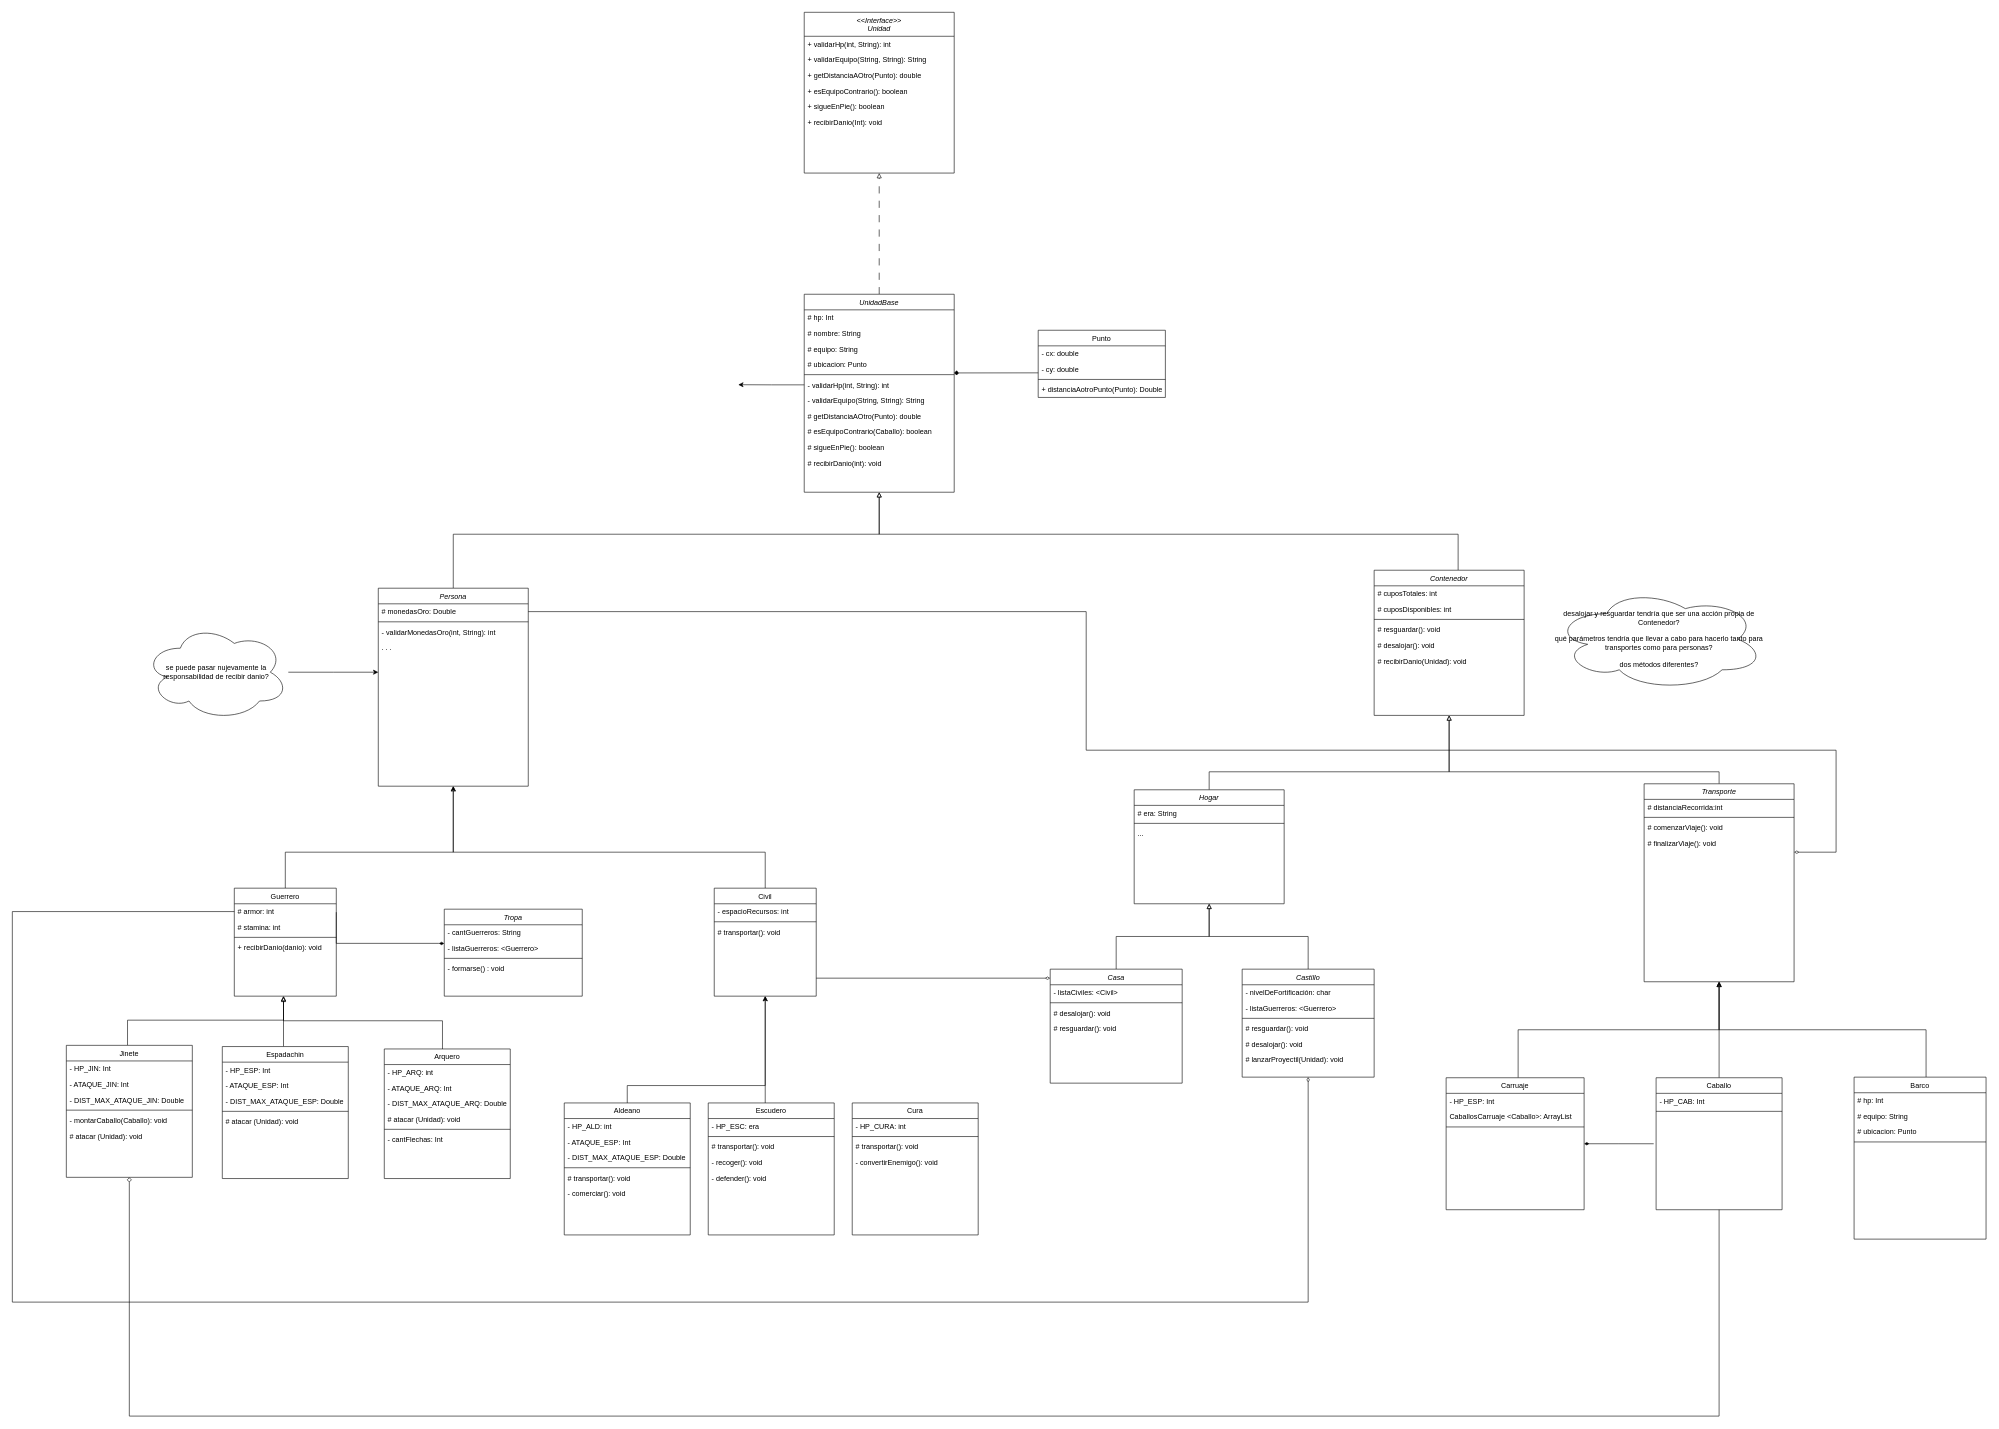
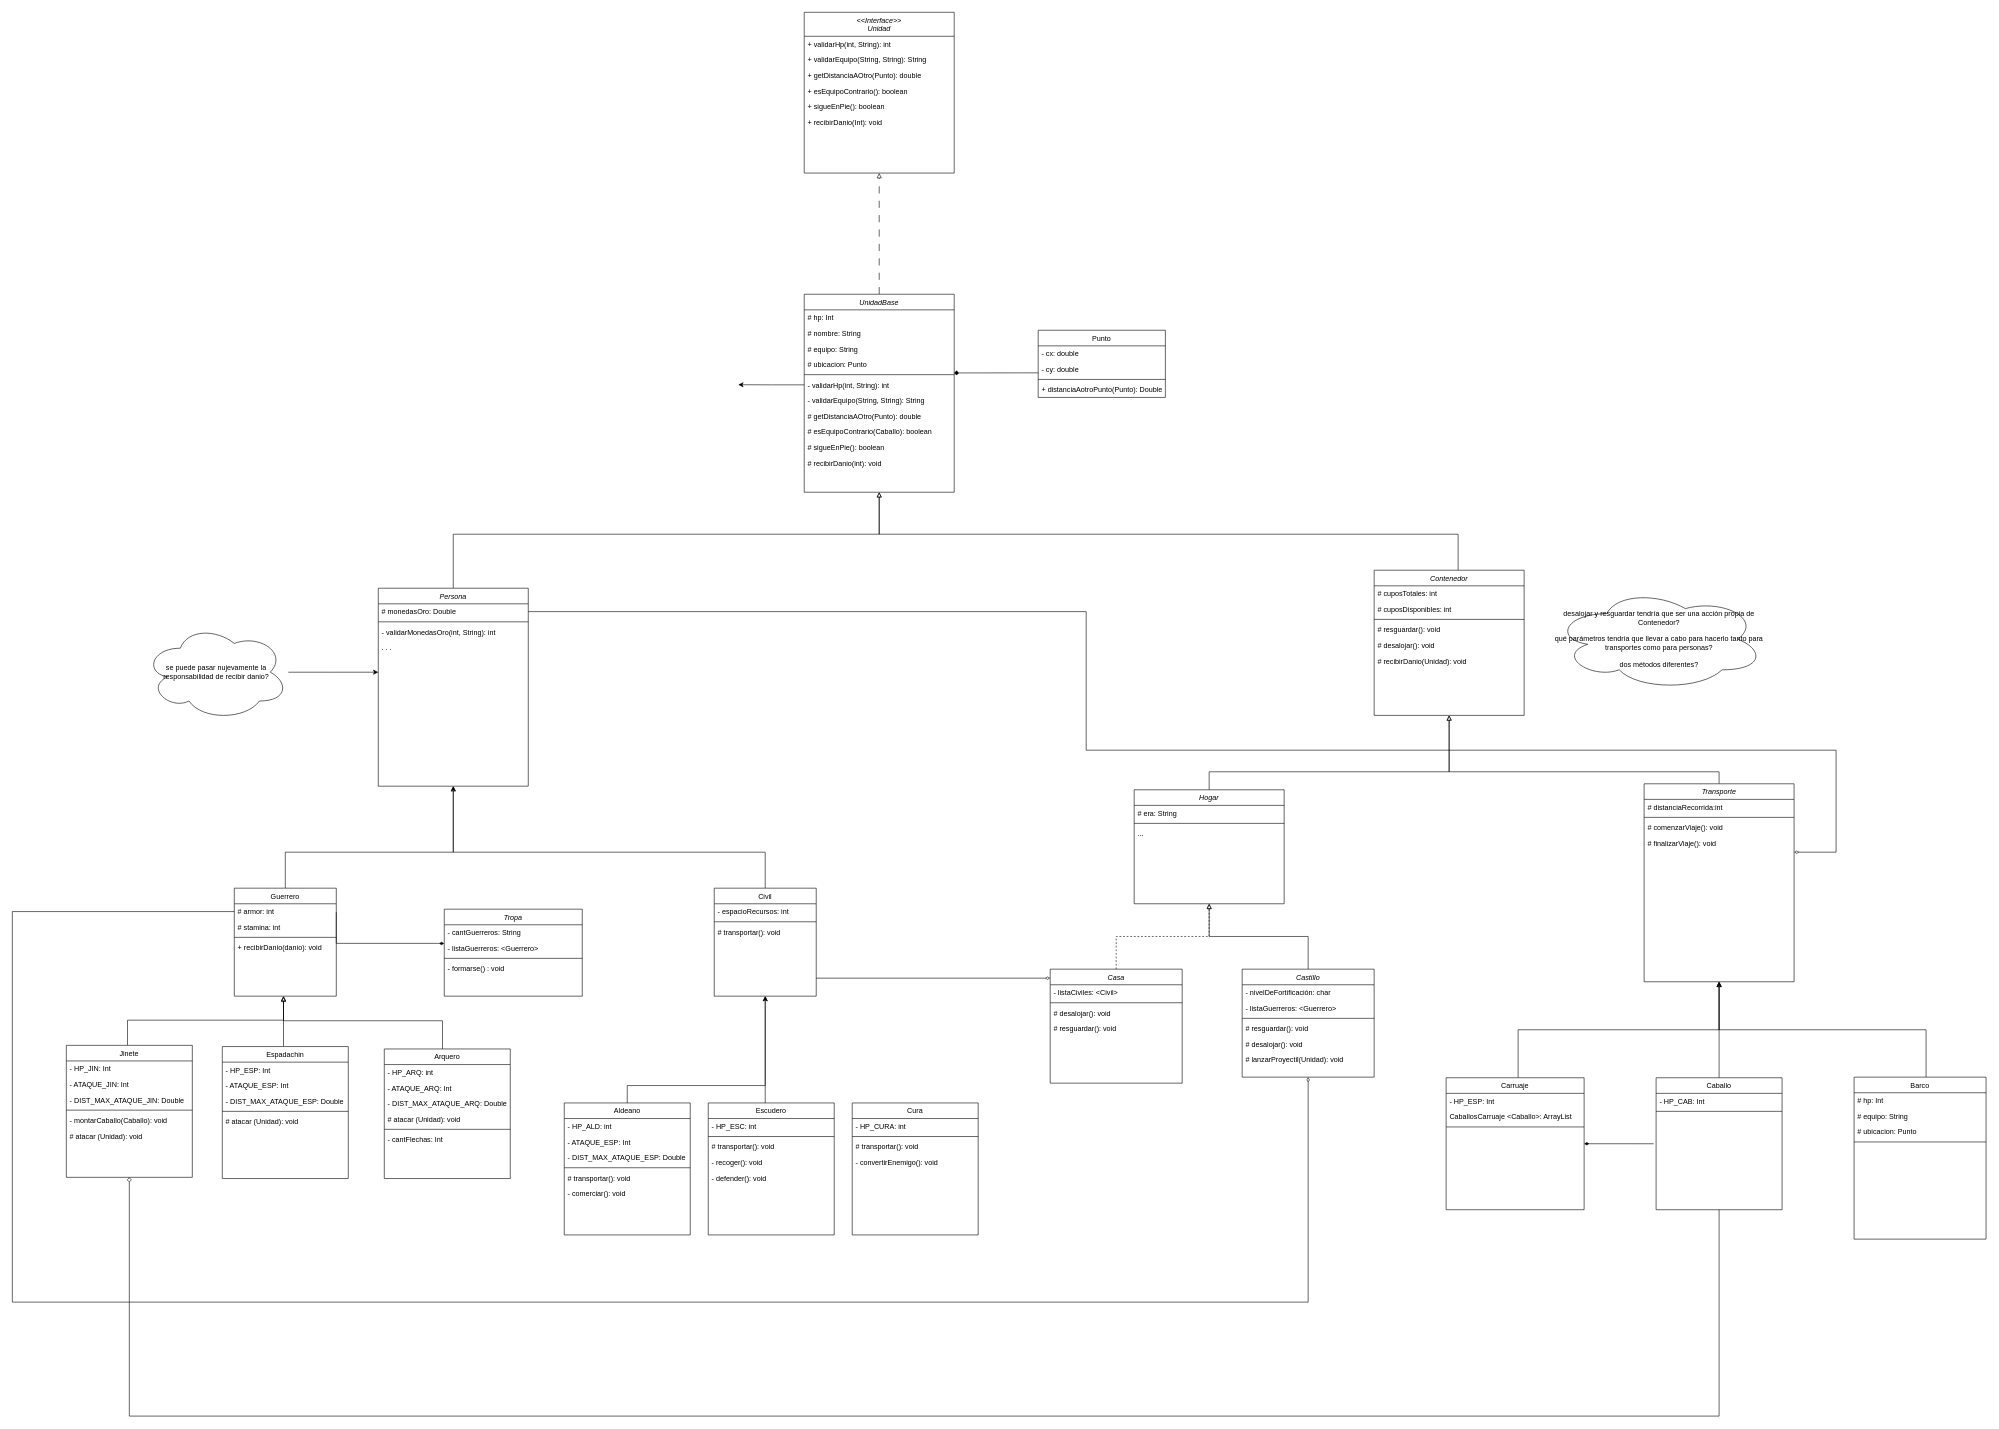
(1146, 937) -> (1146, 937)
(735, 1127) -> (734, 1127)
